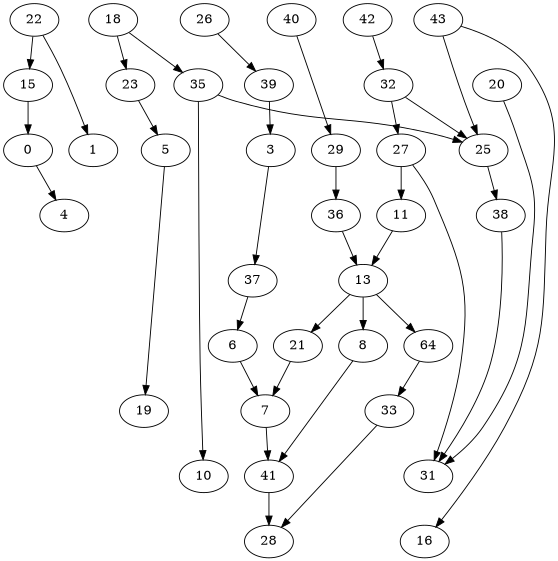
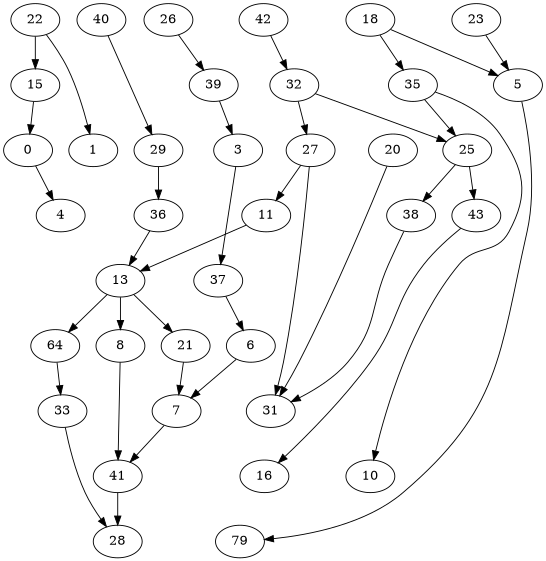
(121, 48) -> (440, 51)
(458, 81) -> (471, 178)
(144, 411) -> (240, 542)
